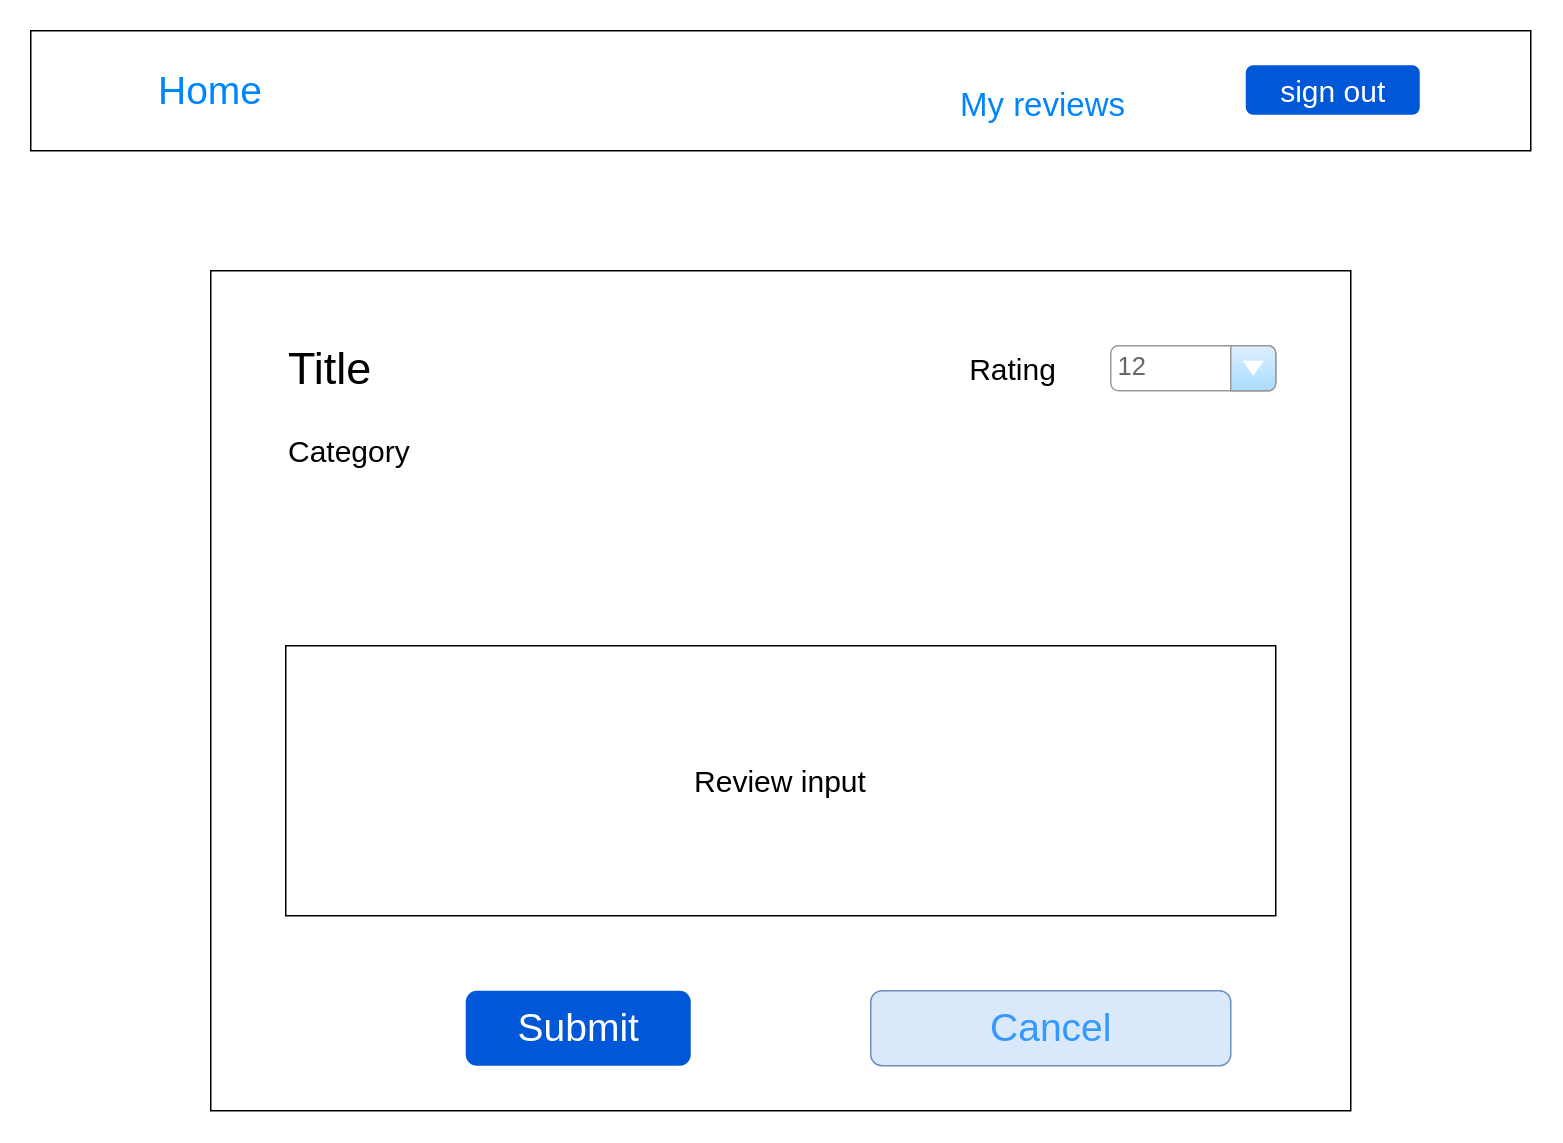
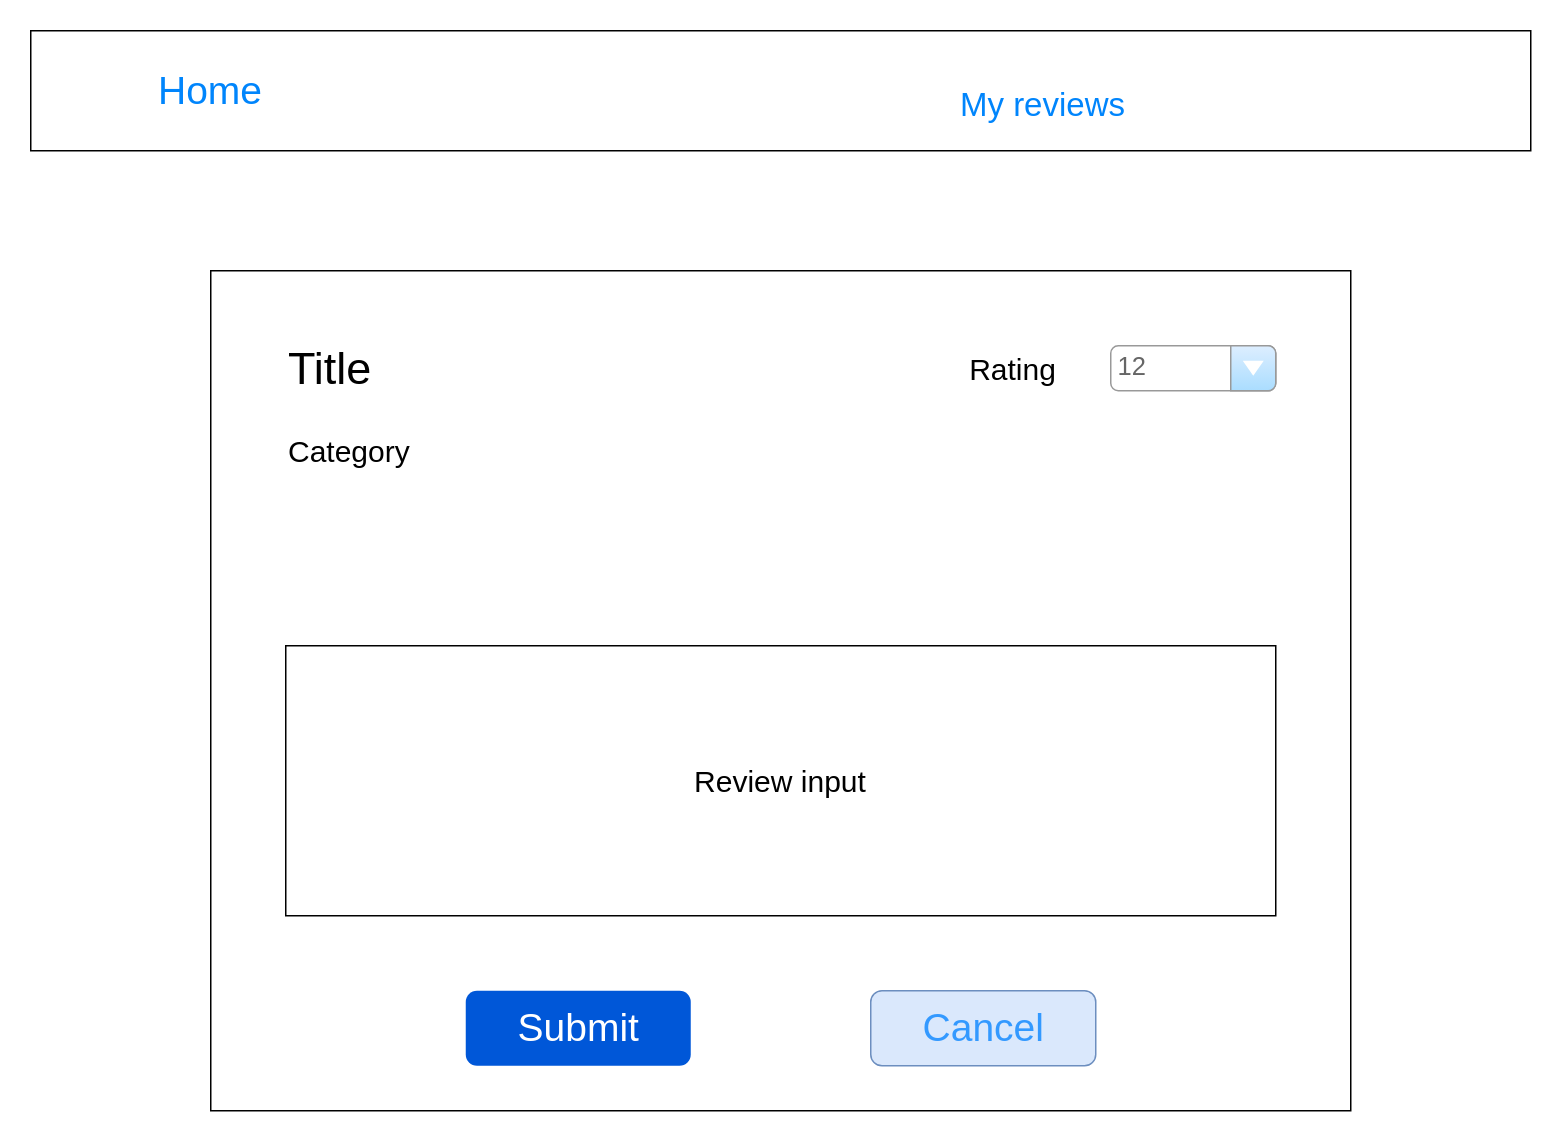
(1333, 90) -> none
(1051, 1028) -> (983, 1028)
